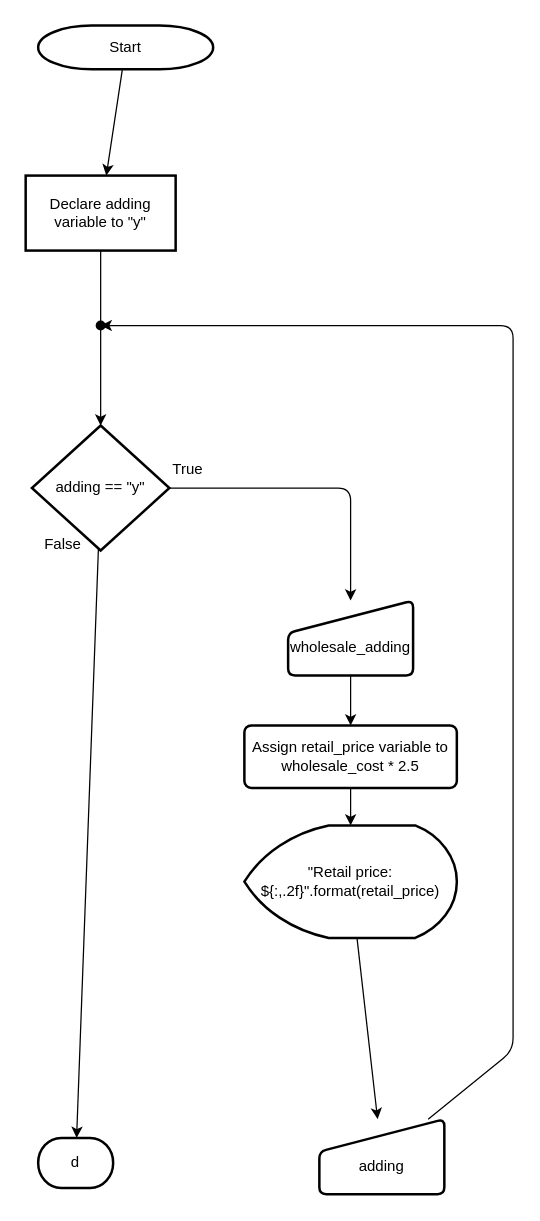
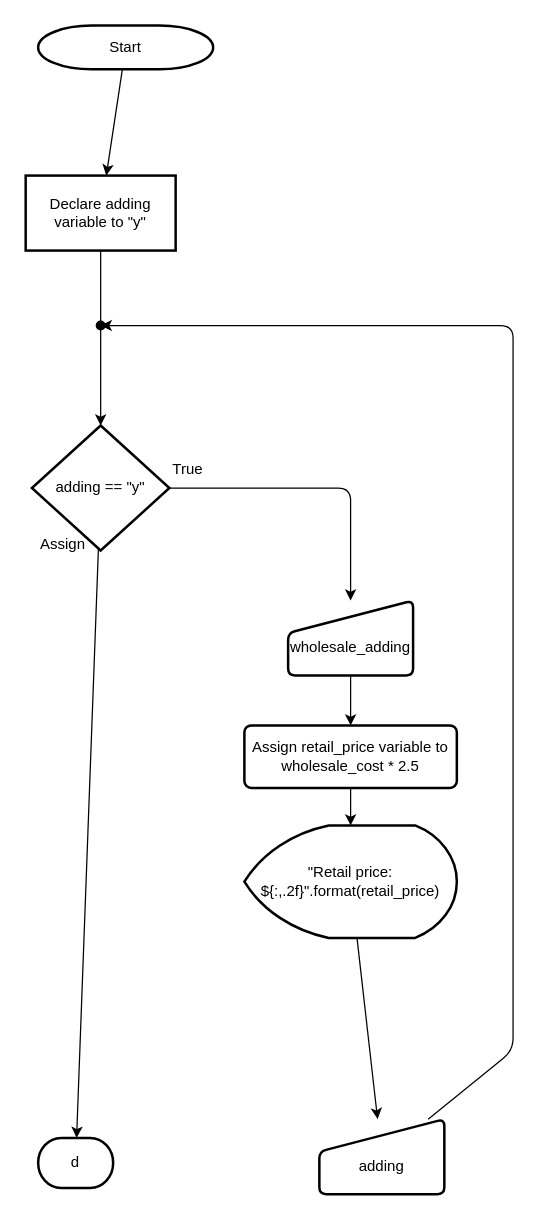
(63, 544) -> (63, 544)
